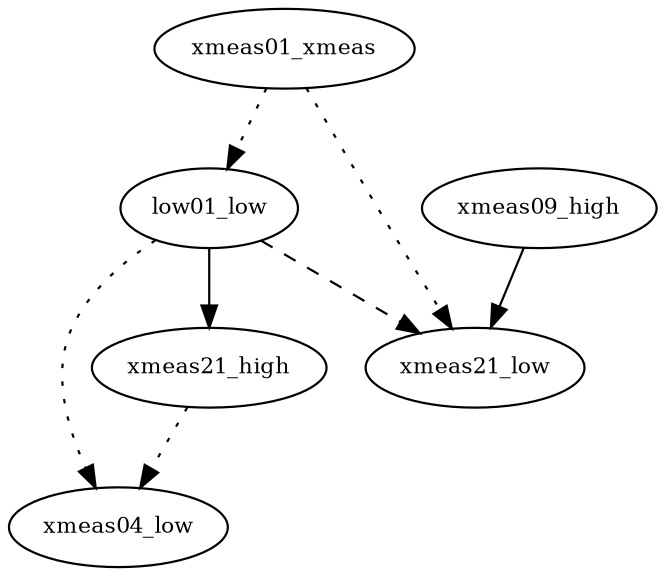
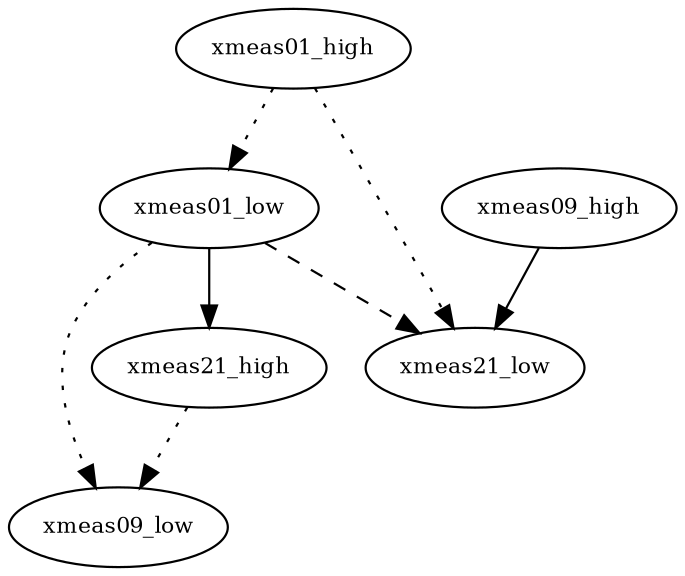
(285, 49) -> (293, 49)
(209, 208) -> (209, 208)
(118, 527) -> (118, 527)
